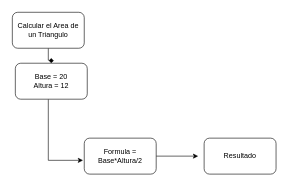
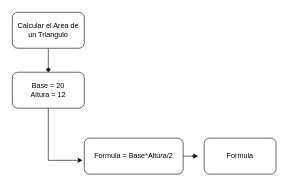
(51, 81) -> (48, 90)
(120, 156) -> (134, 156)
(240, 156) -> (240, 156)
